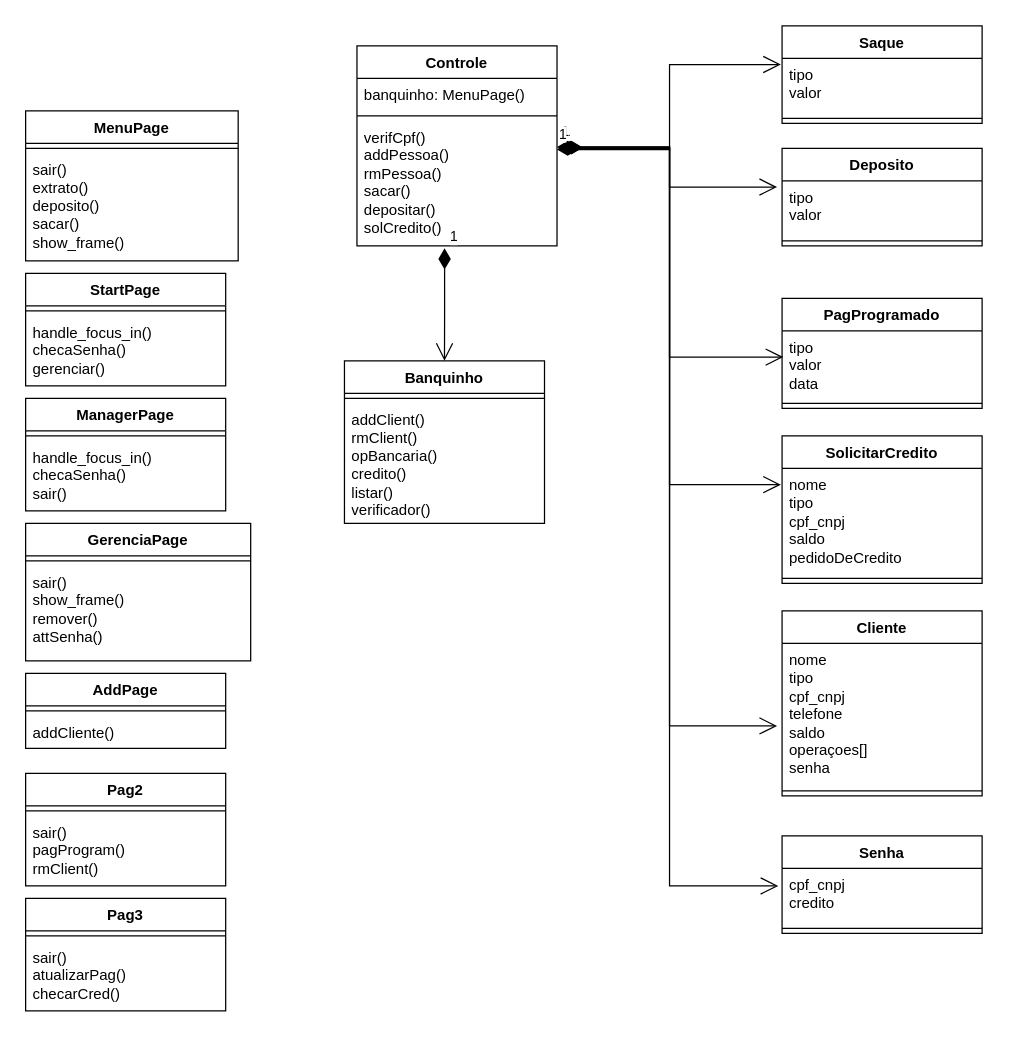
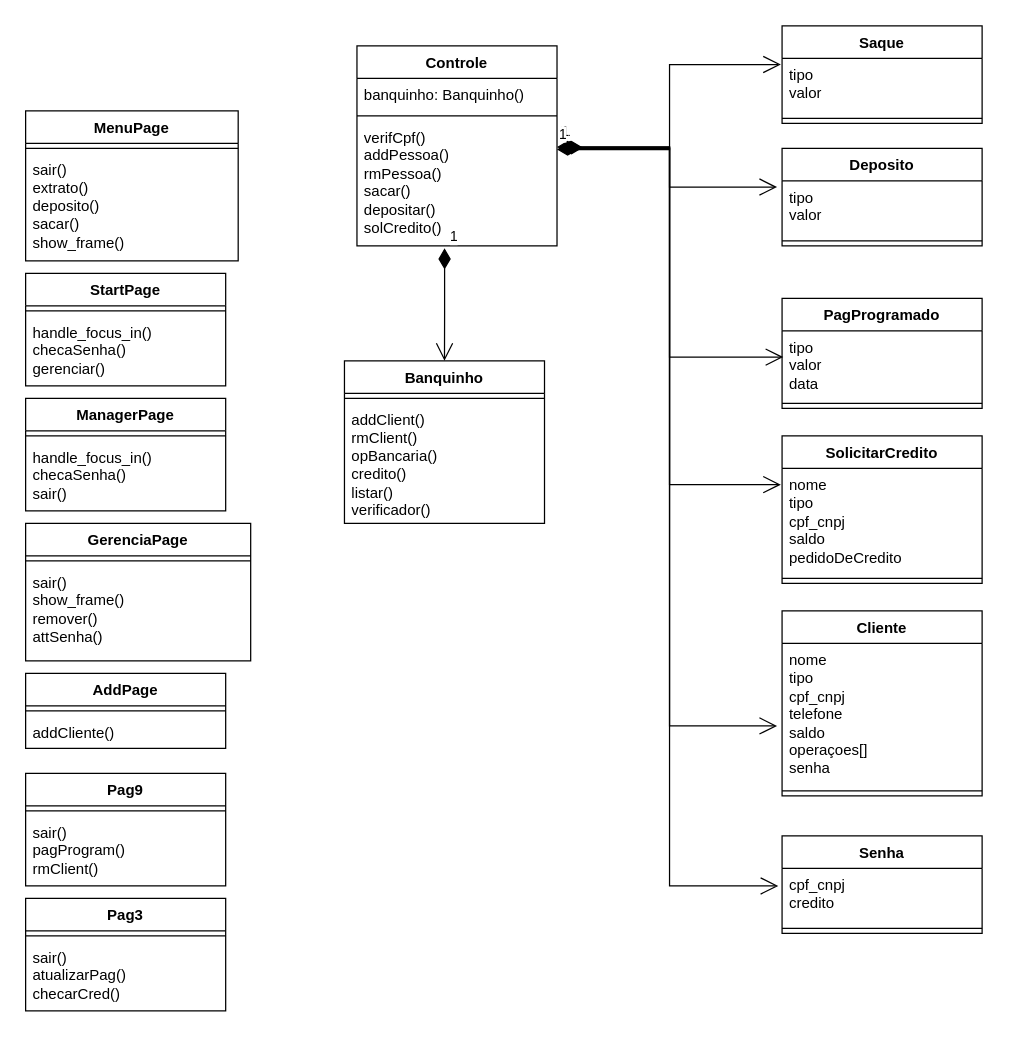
(447, 96) -> (449, 96)
(126, 791) -> (126, 791)
